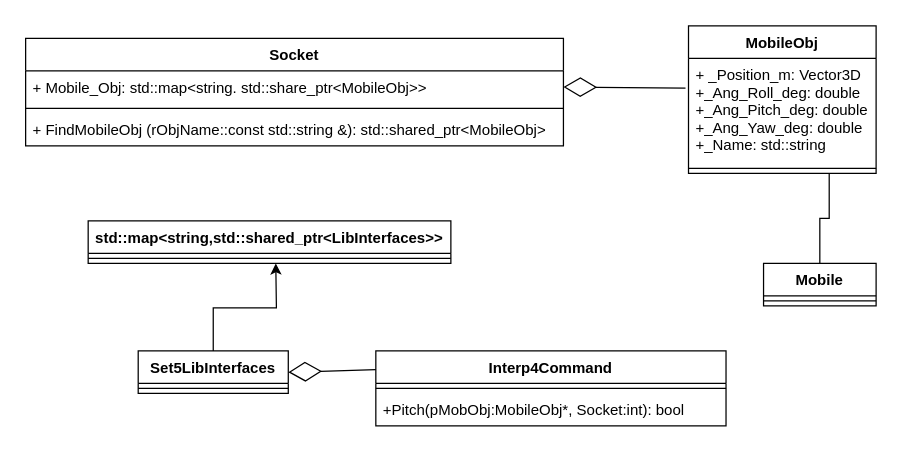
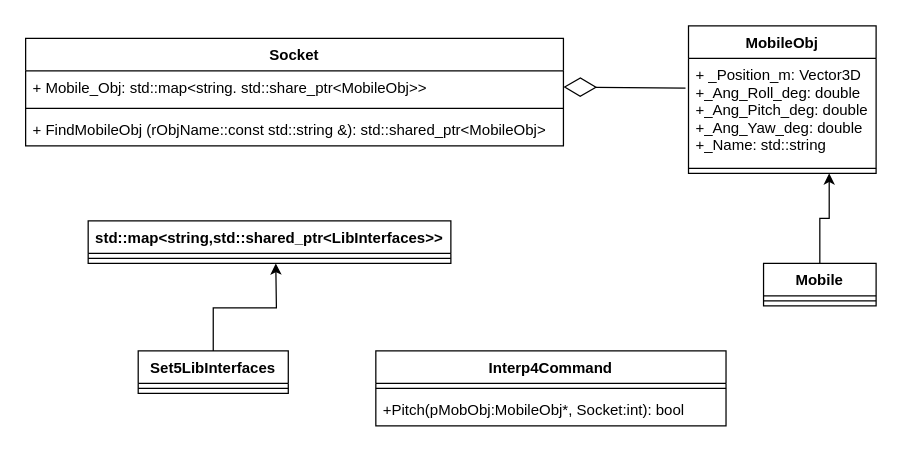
(829, 180) -> (829, 183)
(349, 370) -> none
